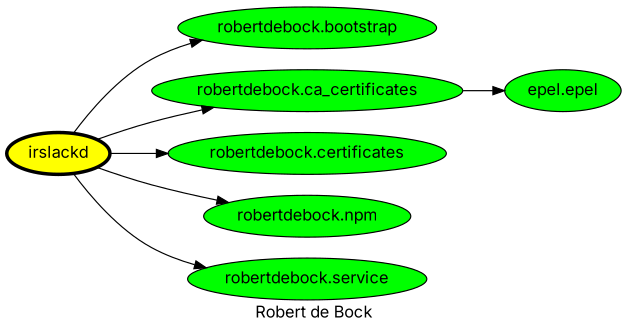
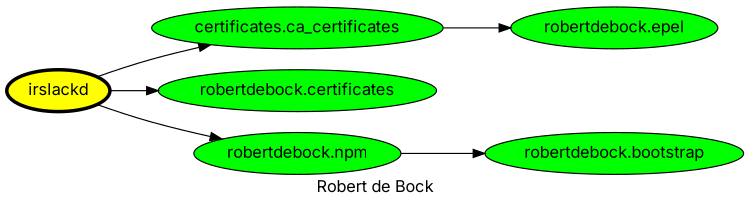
(125, 78) -> (437, 153)
(307, 91) -> (297, 28)
(563, 91) -> (614, 28)
(307, 279) -> none
